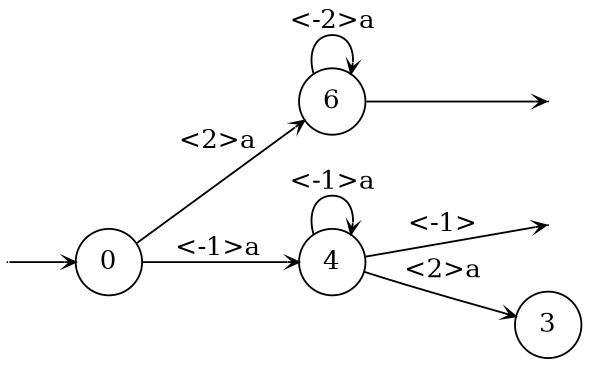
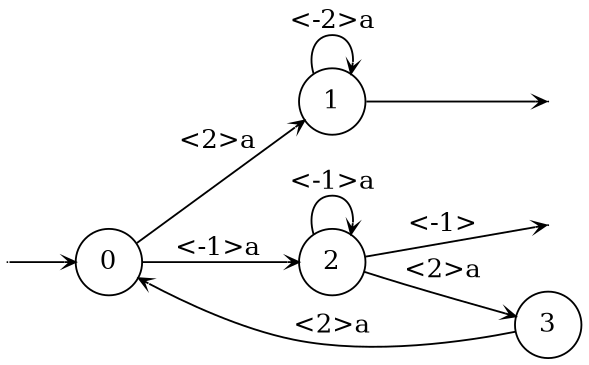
(332, 102) -> (332, 102)
(332, 262) -> (332, 262)
none -> (327, 345)
